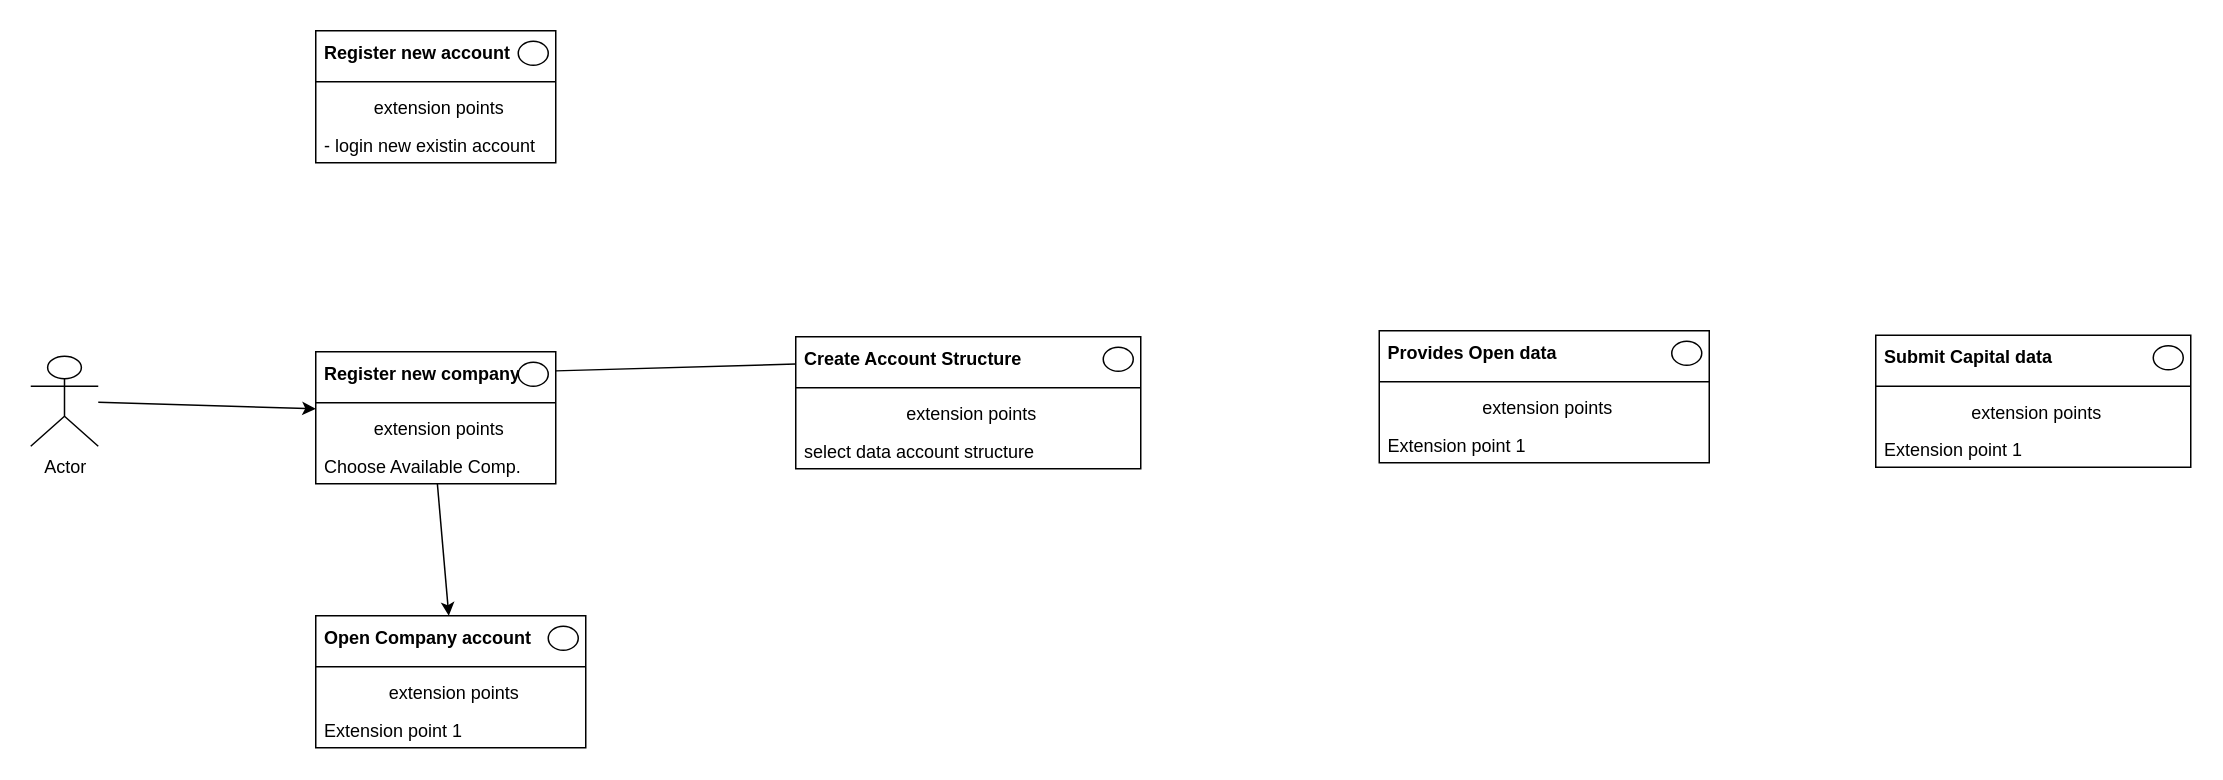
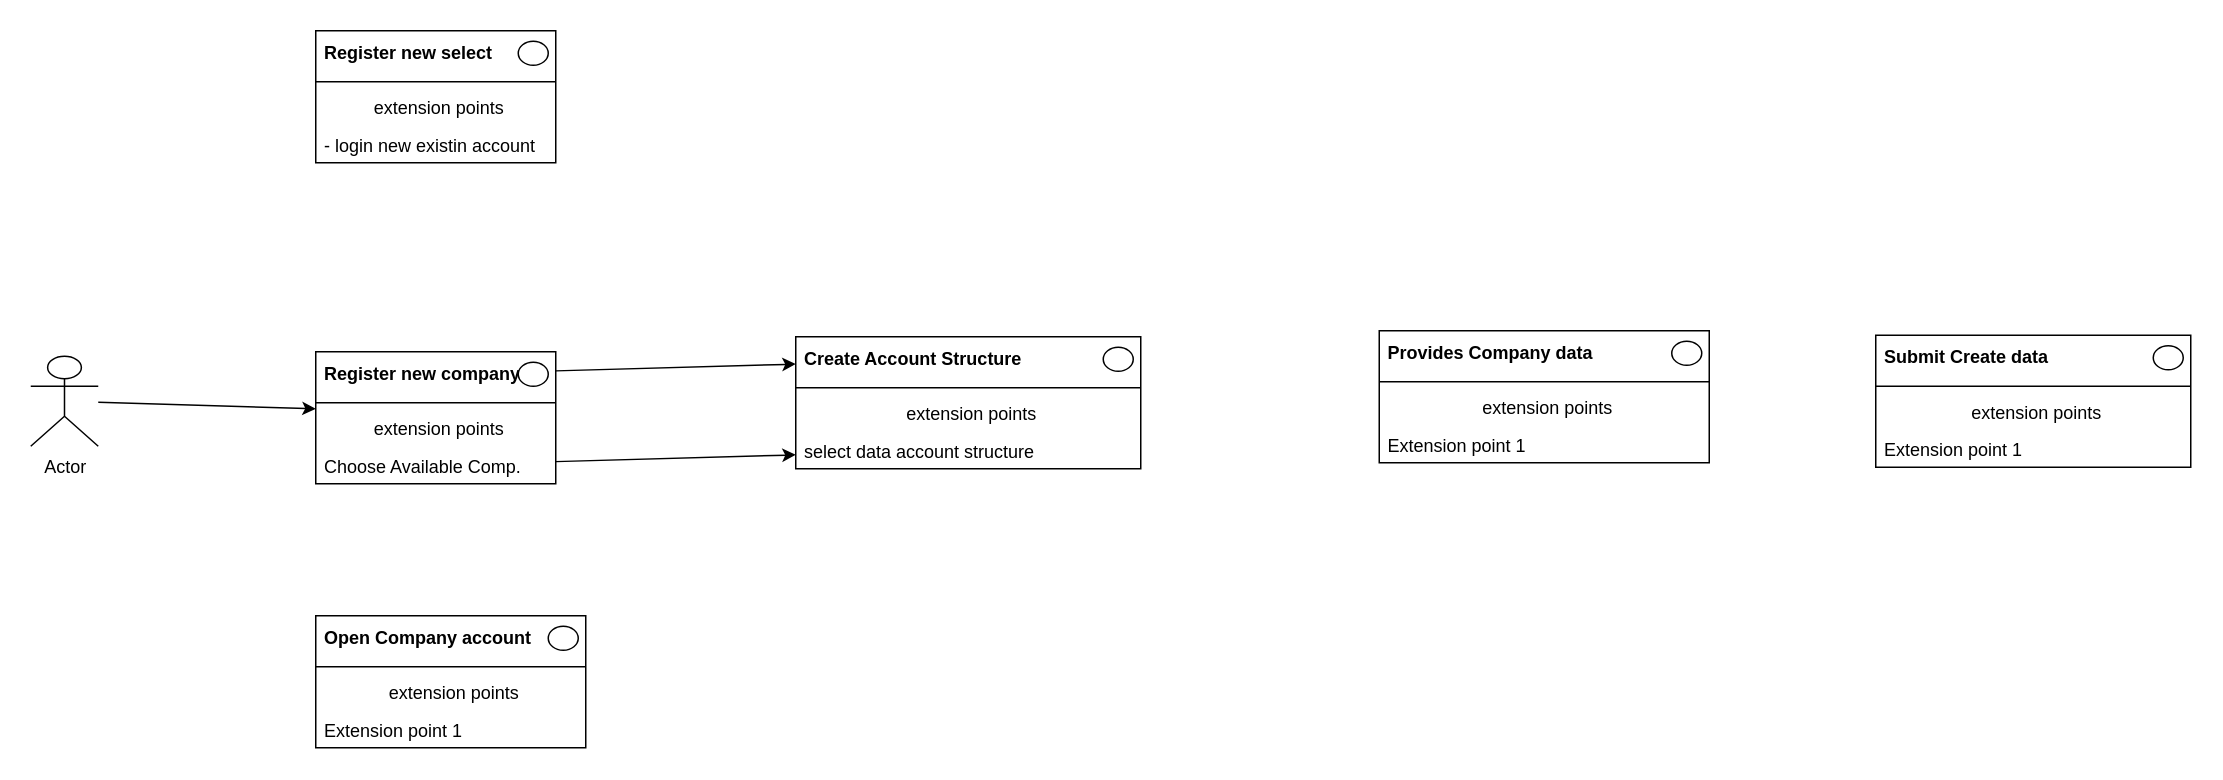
(419, 53) -> (411, 53)
(1472, 353) -> (1487, 353)
(1969, 358) -> (1968, 358)
(788, 364) -> (784, 364)
(443, 545) -> (671, 458)
